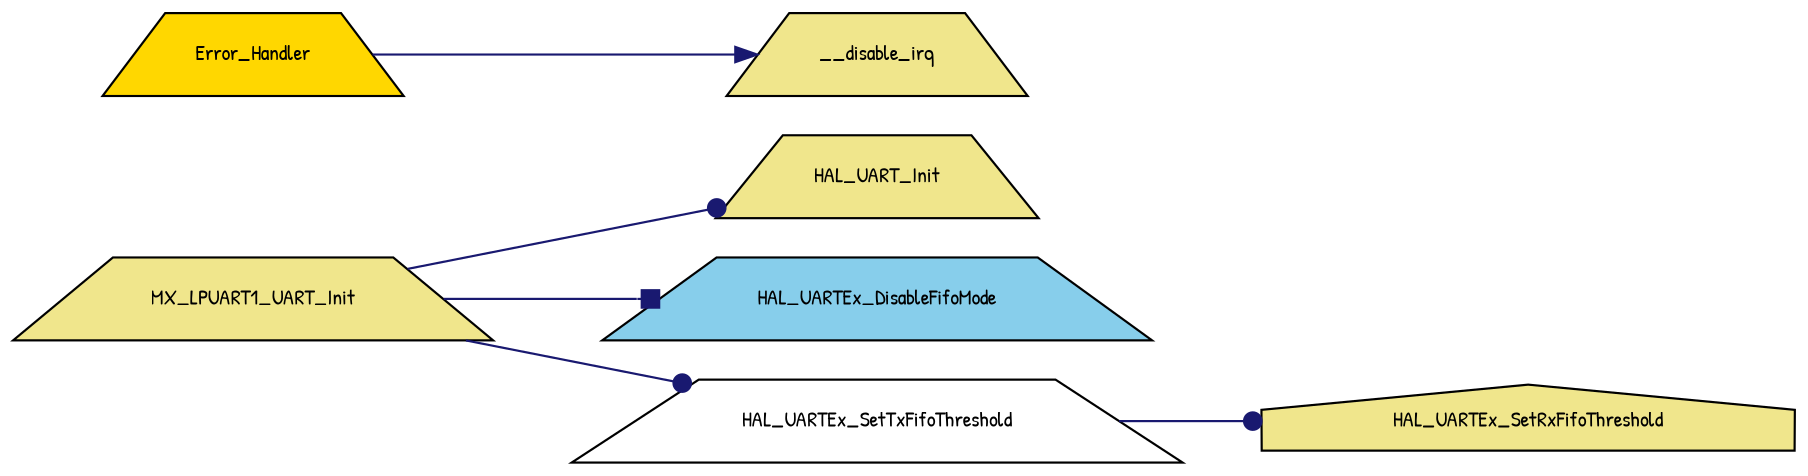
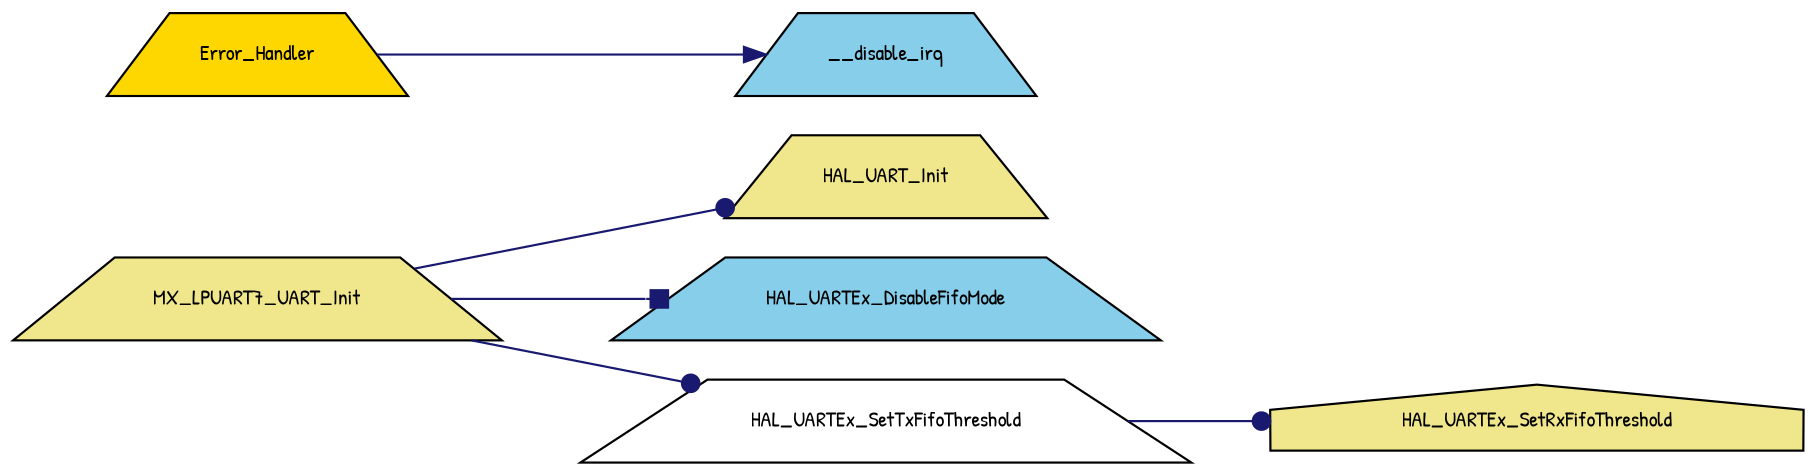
(877, 55) -> (886, 55)
(253, 299) -> (257, 299)
